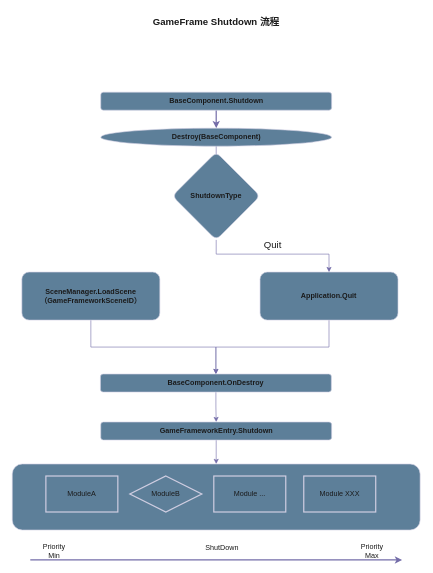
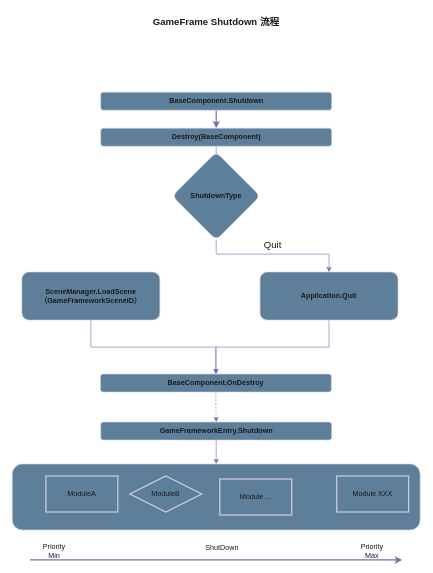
(216, 137) -> (216, 137)
(216, 405) -> (216, 405)
(250, 494) -> (256, 497)
(340, 494) -> (373, 494)
